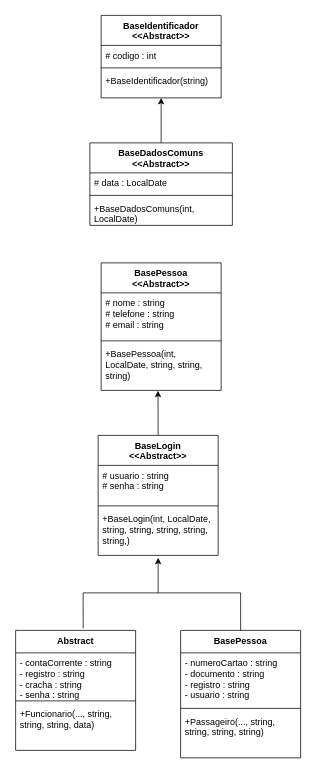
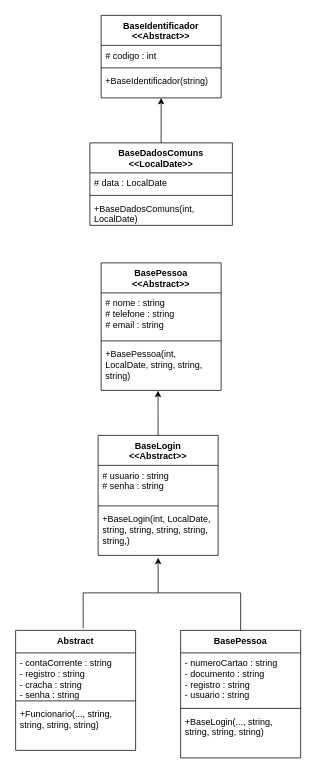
(161, 159) -> (161, 159)
(76, 720) -> (76, 720)
(241, 727) -> (241, 727)
